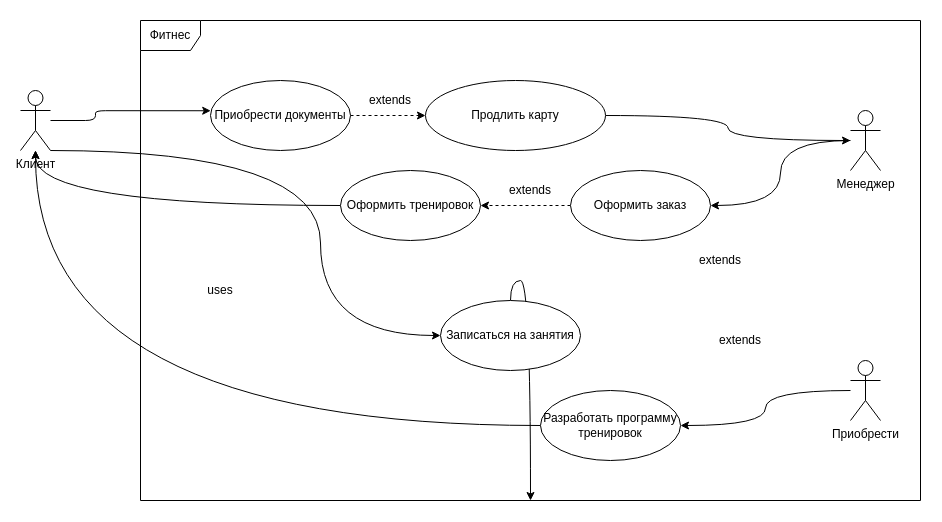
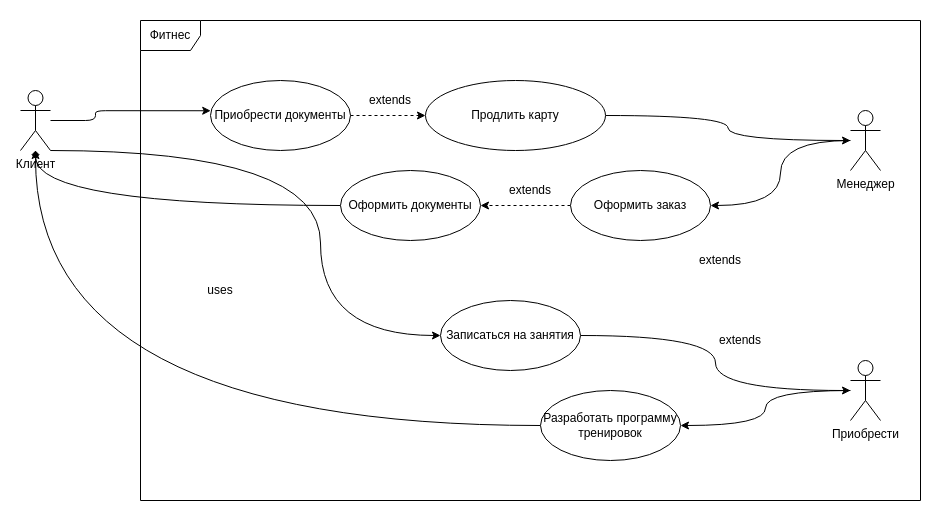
(411, 206) -> (411, 206)
(93, 306) -> (93, 307)
(530, 430) -> (704, 350)
